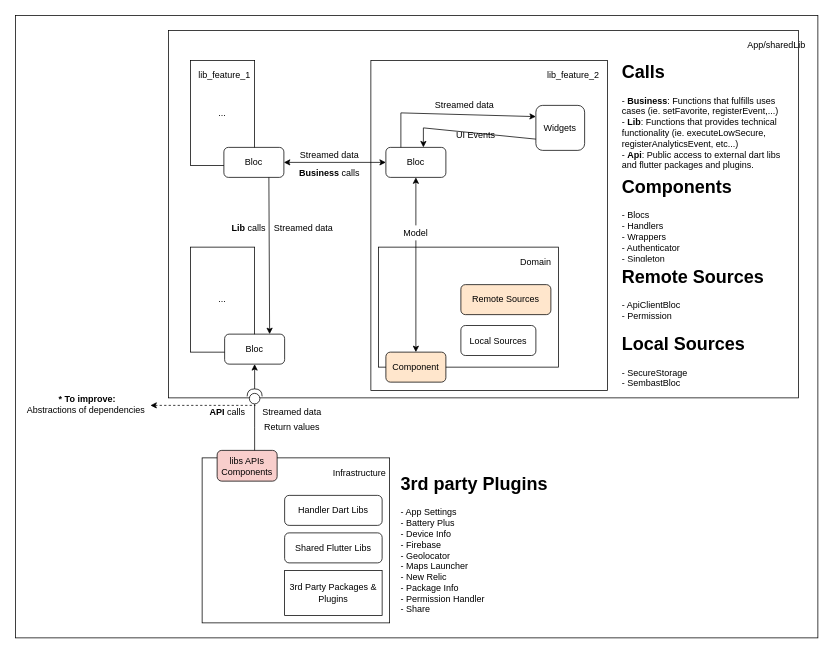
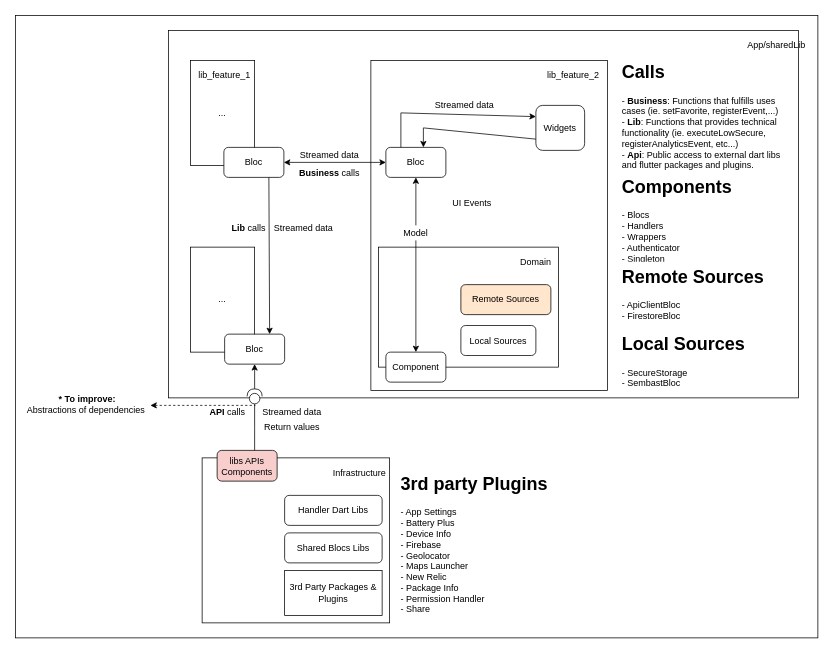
(476, 135) -> (472, 203)
(656, 271) -> (656, 271)
(416, 367) -> (416, 367)
(333, 548) -> (333, 548)
